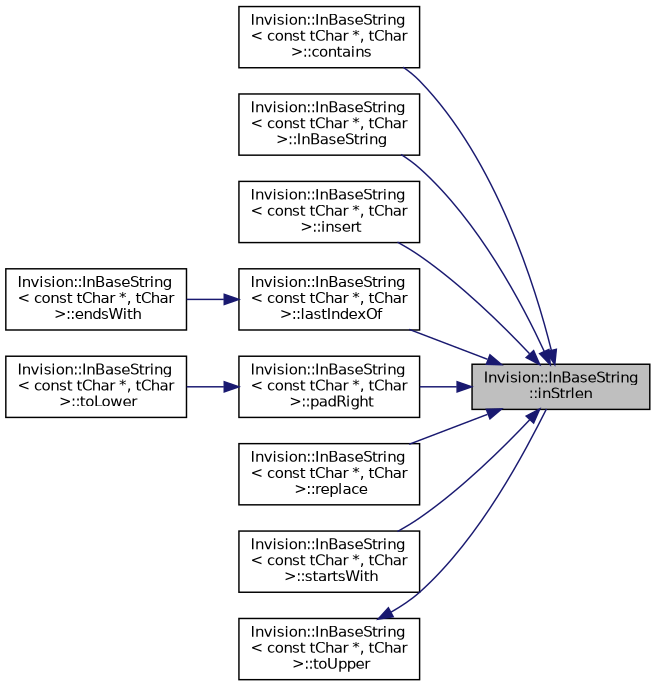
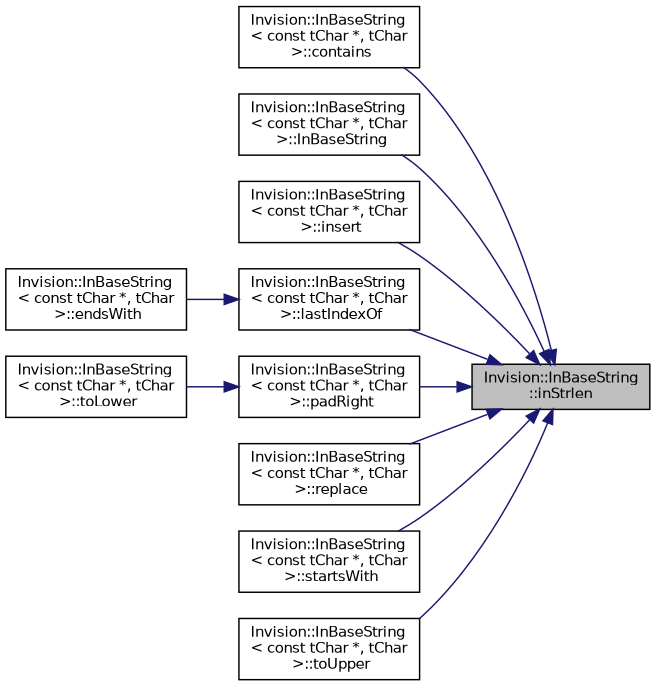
(481, 521) -> (493, 528)
